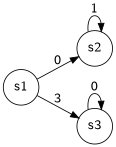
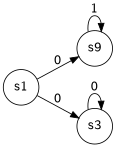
(95, 48) -> (95, 48)
(58, 99) -> (58, 99)
